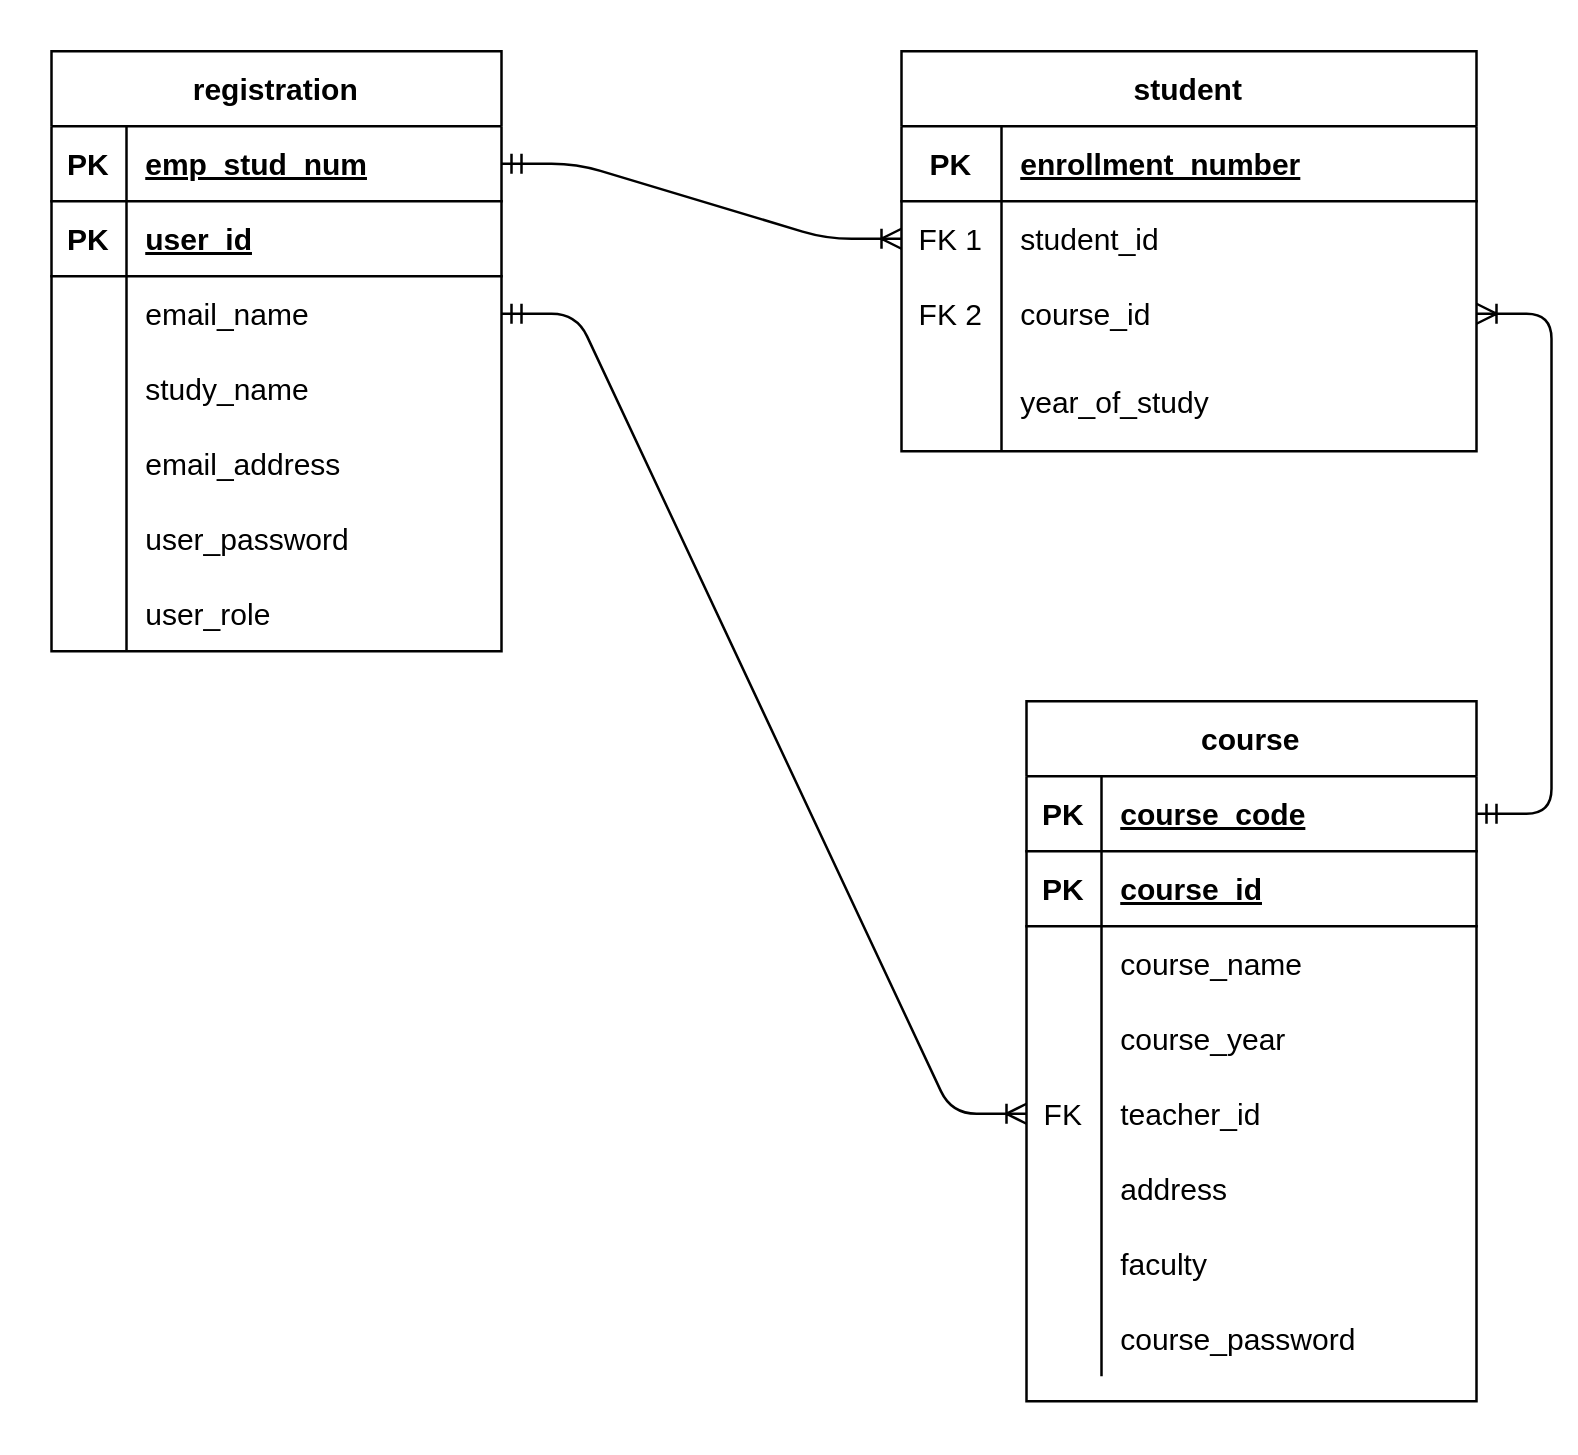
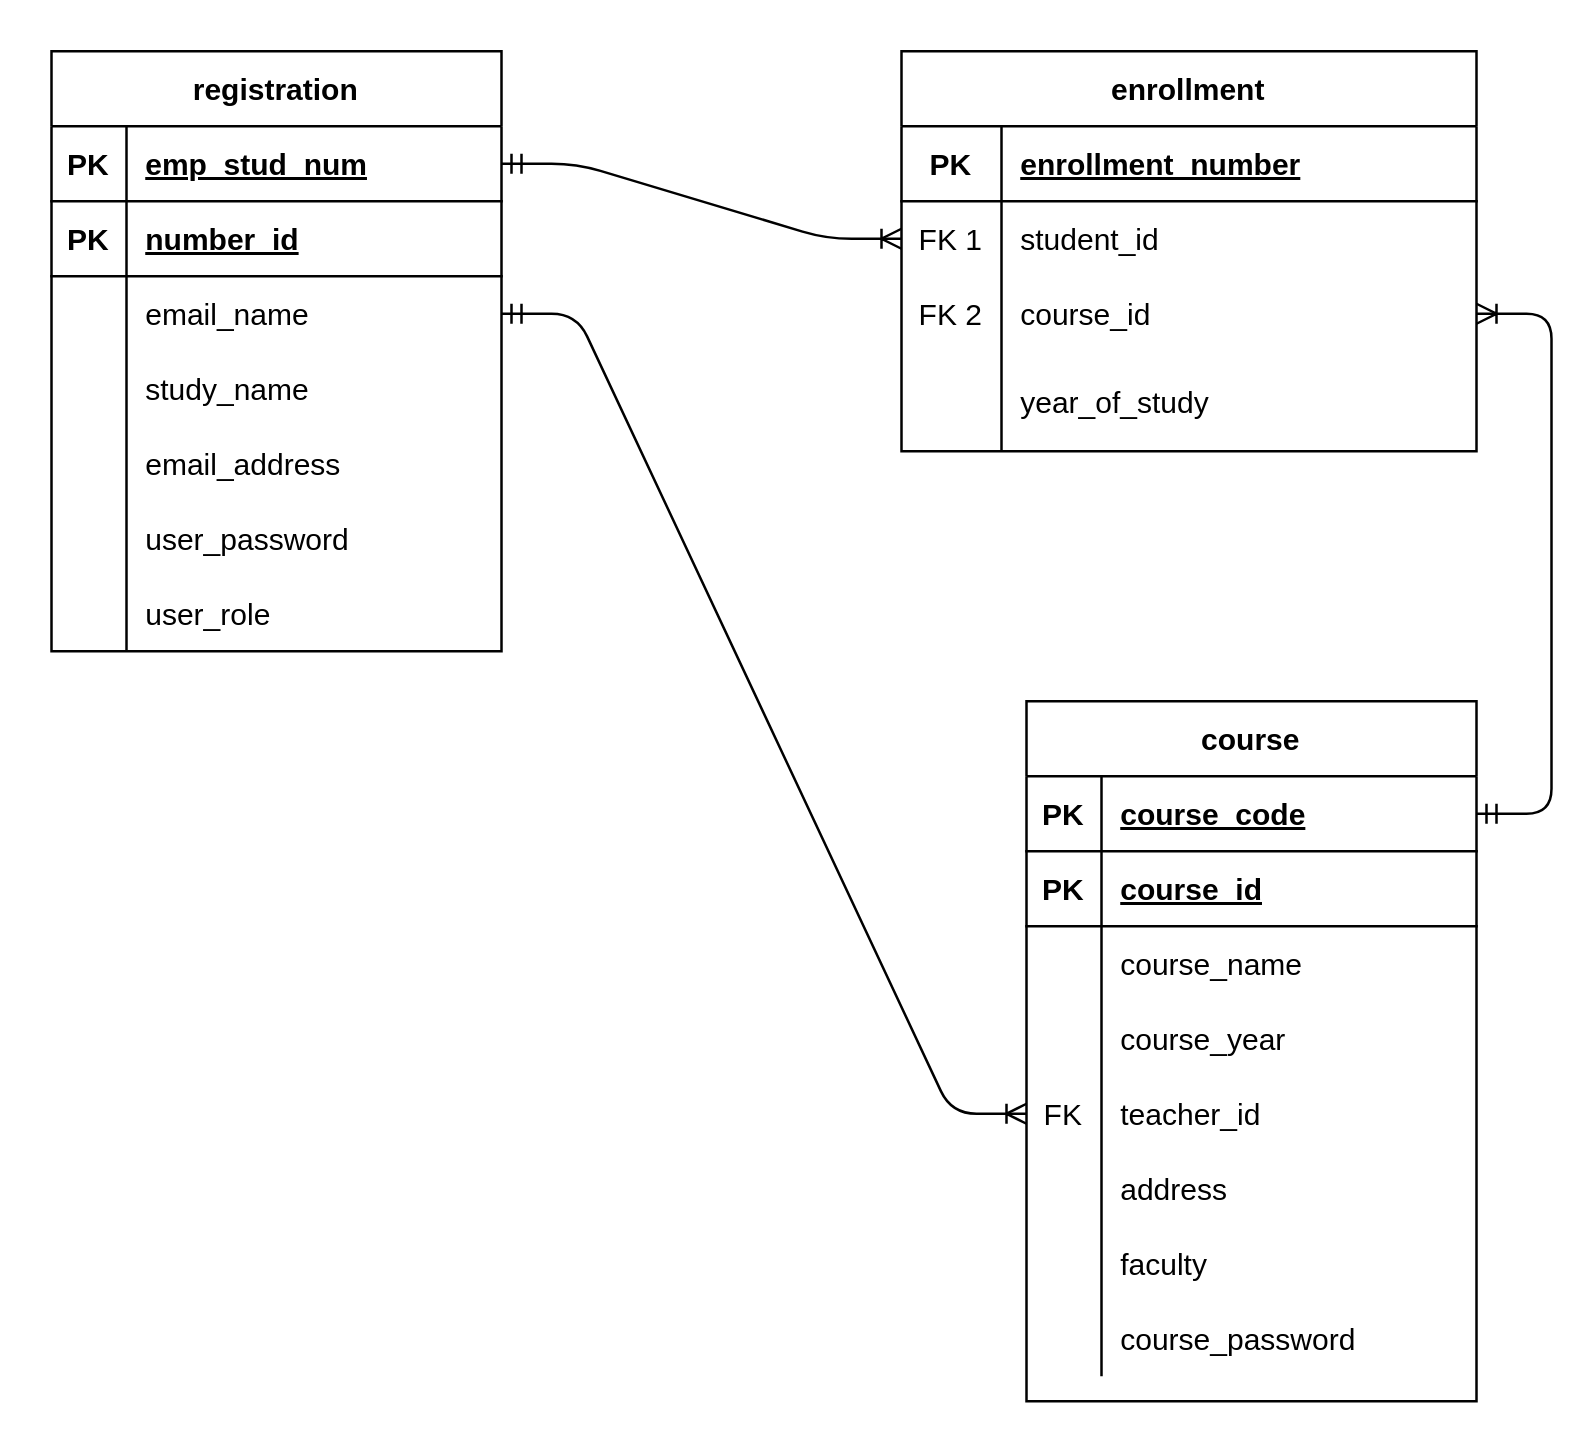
(1188, 90) -> (1188, 90)
(200, 240) -> (217, 240)
